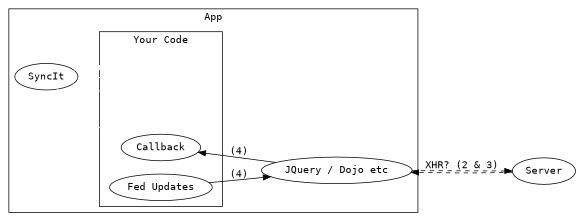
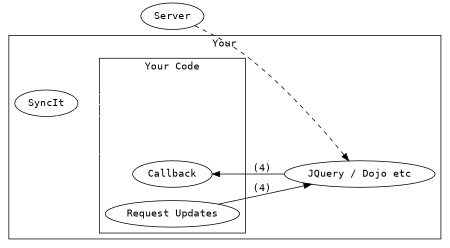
(213, 17) -> (225, 44)
(458, 171) -> none
(161, 187) -> (172, 214)
